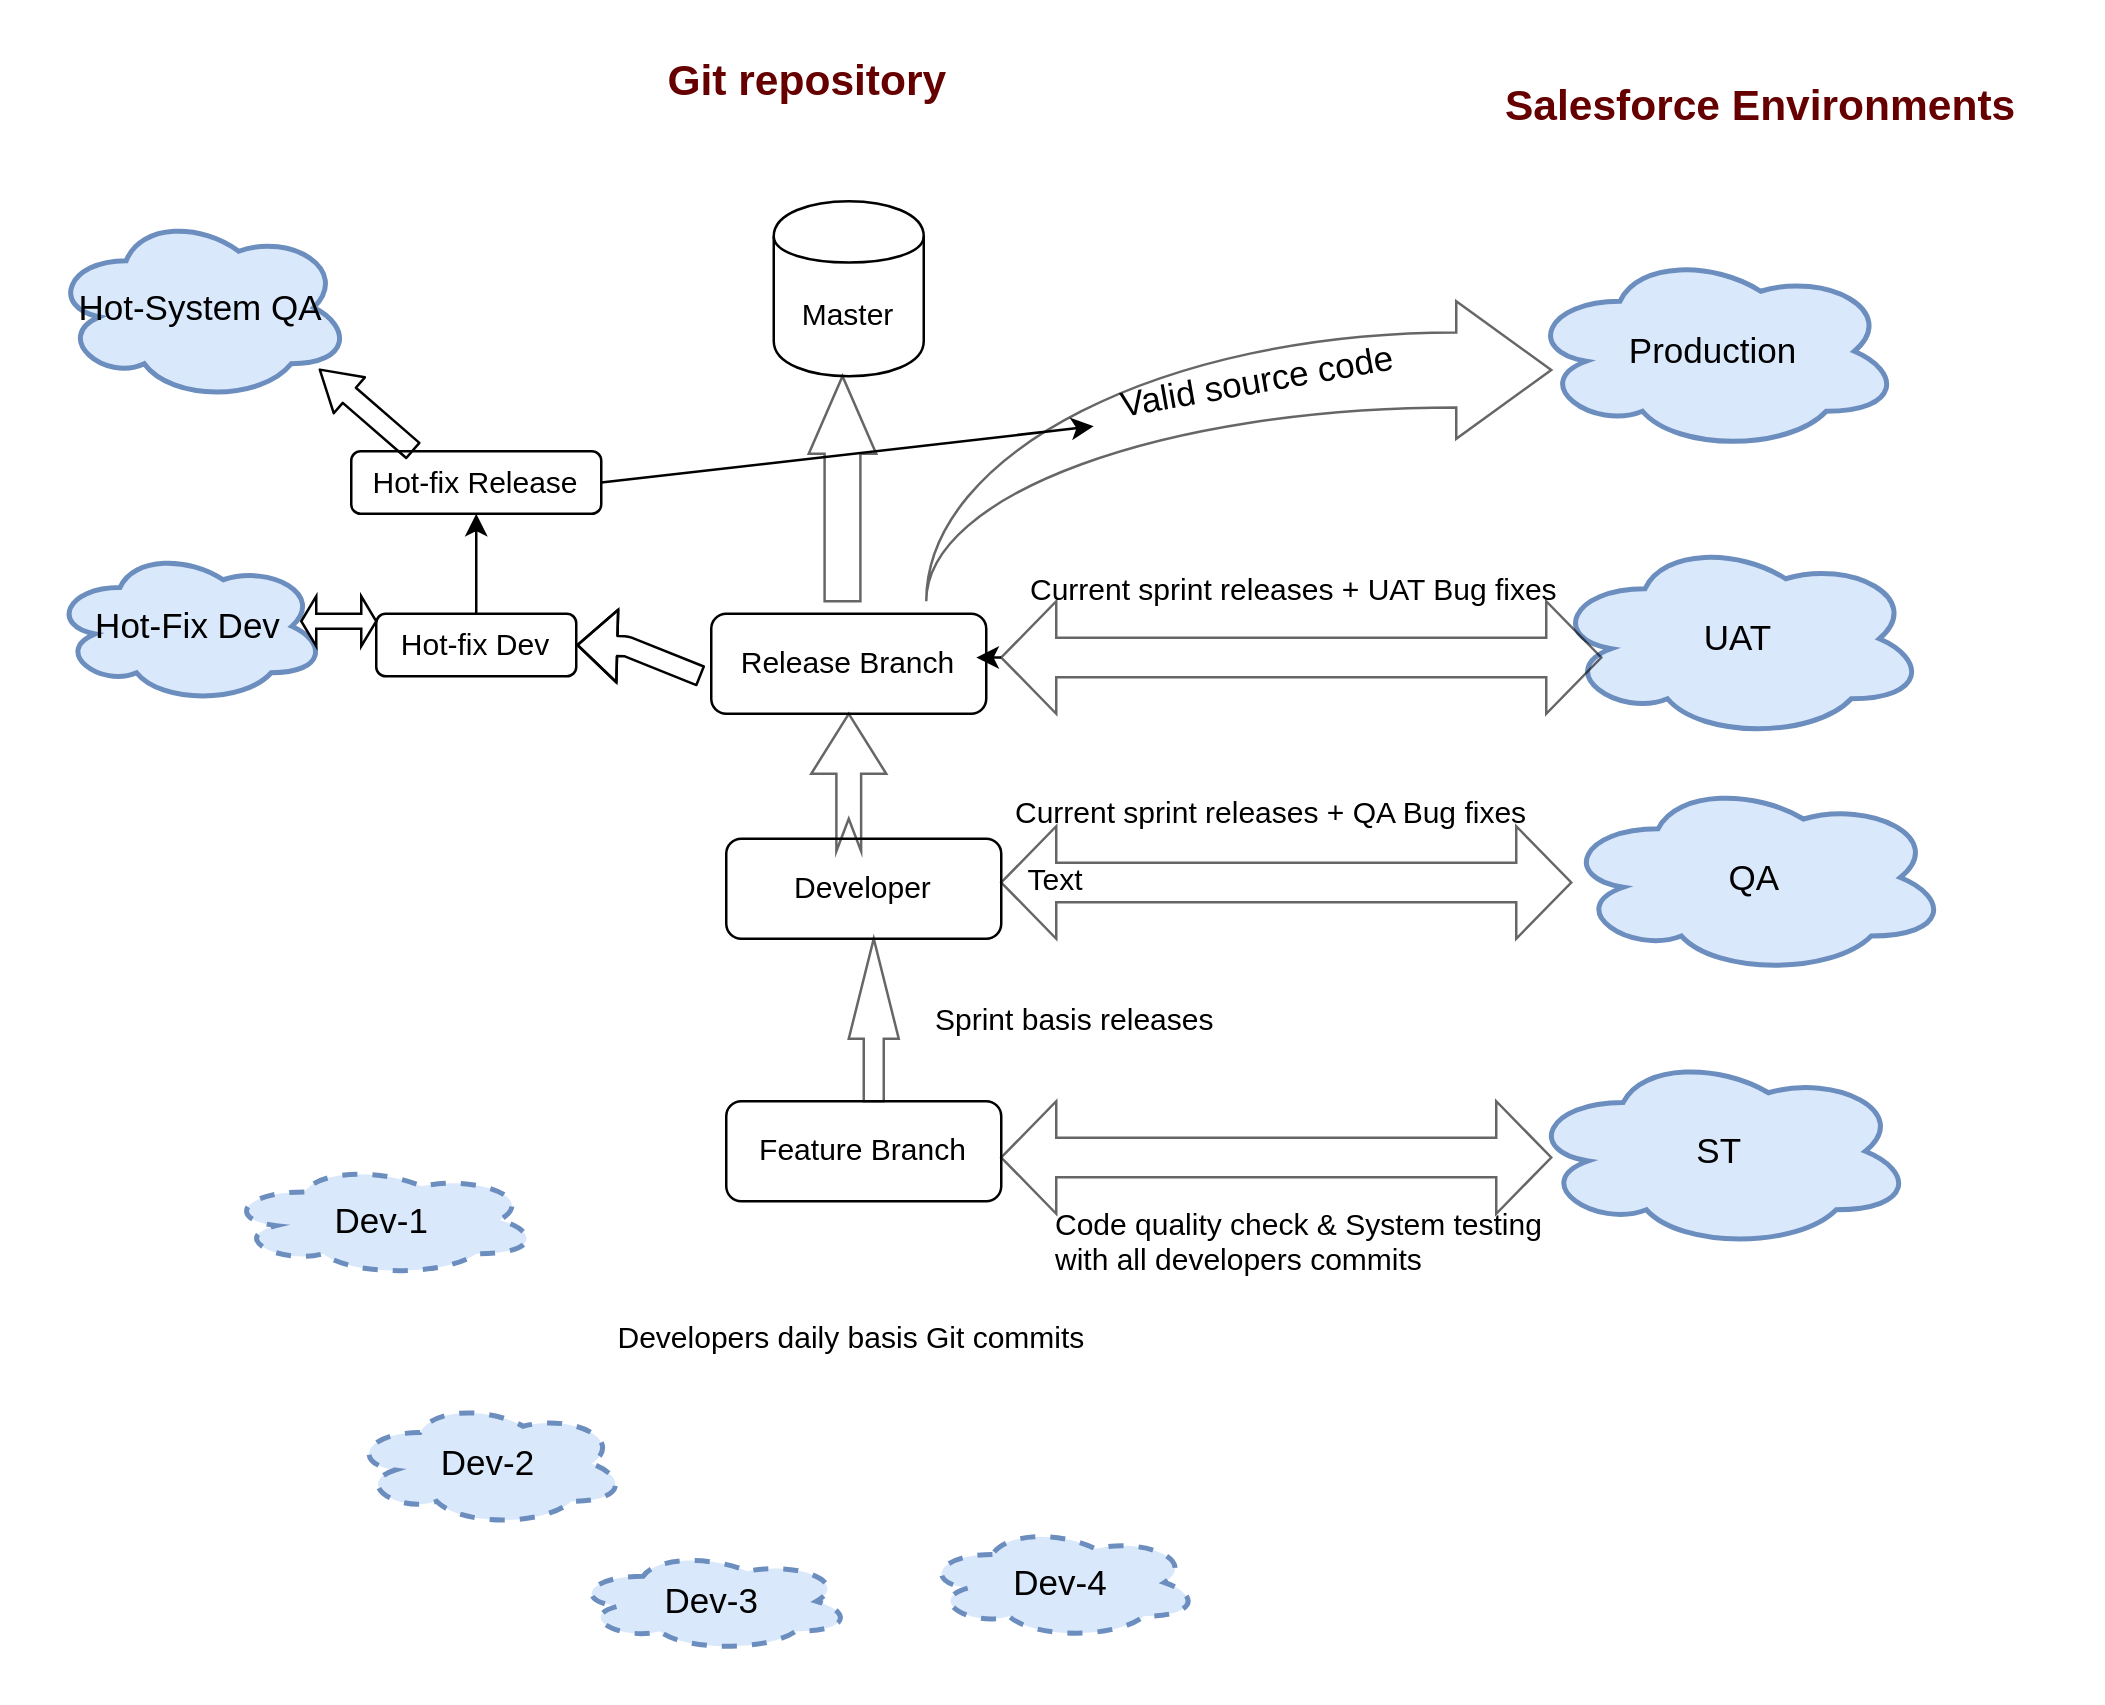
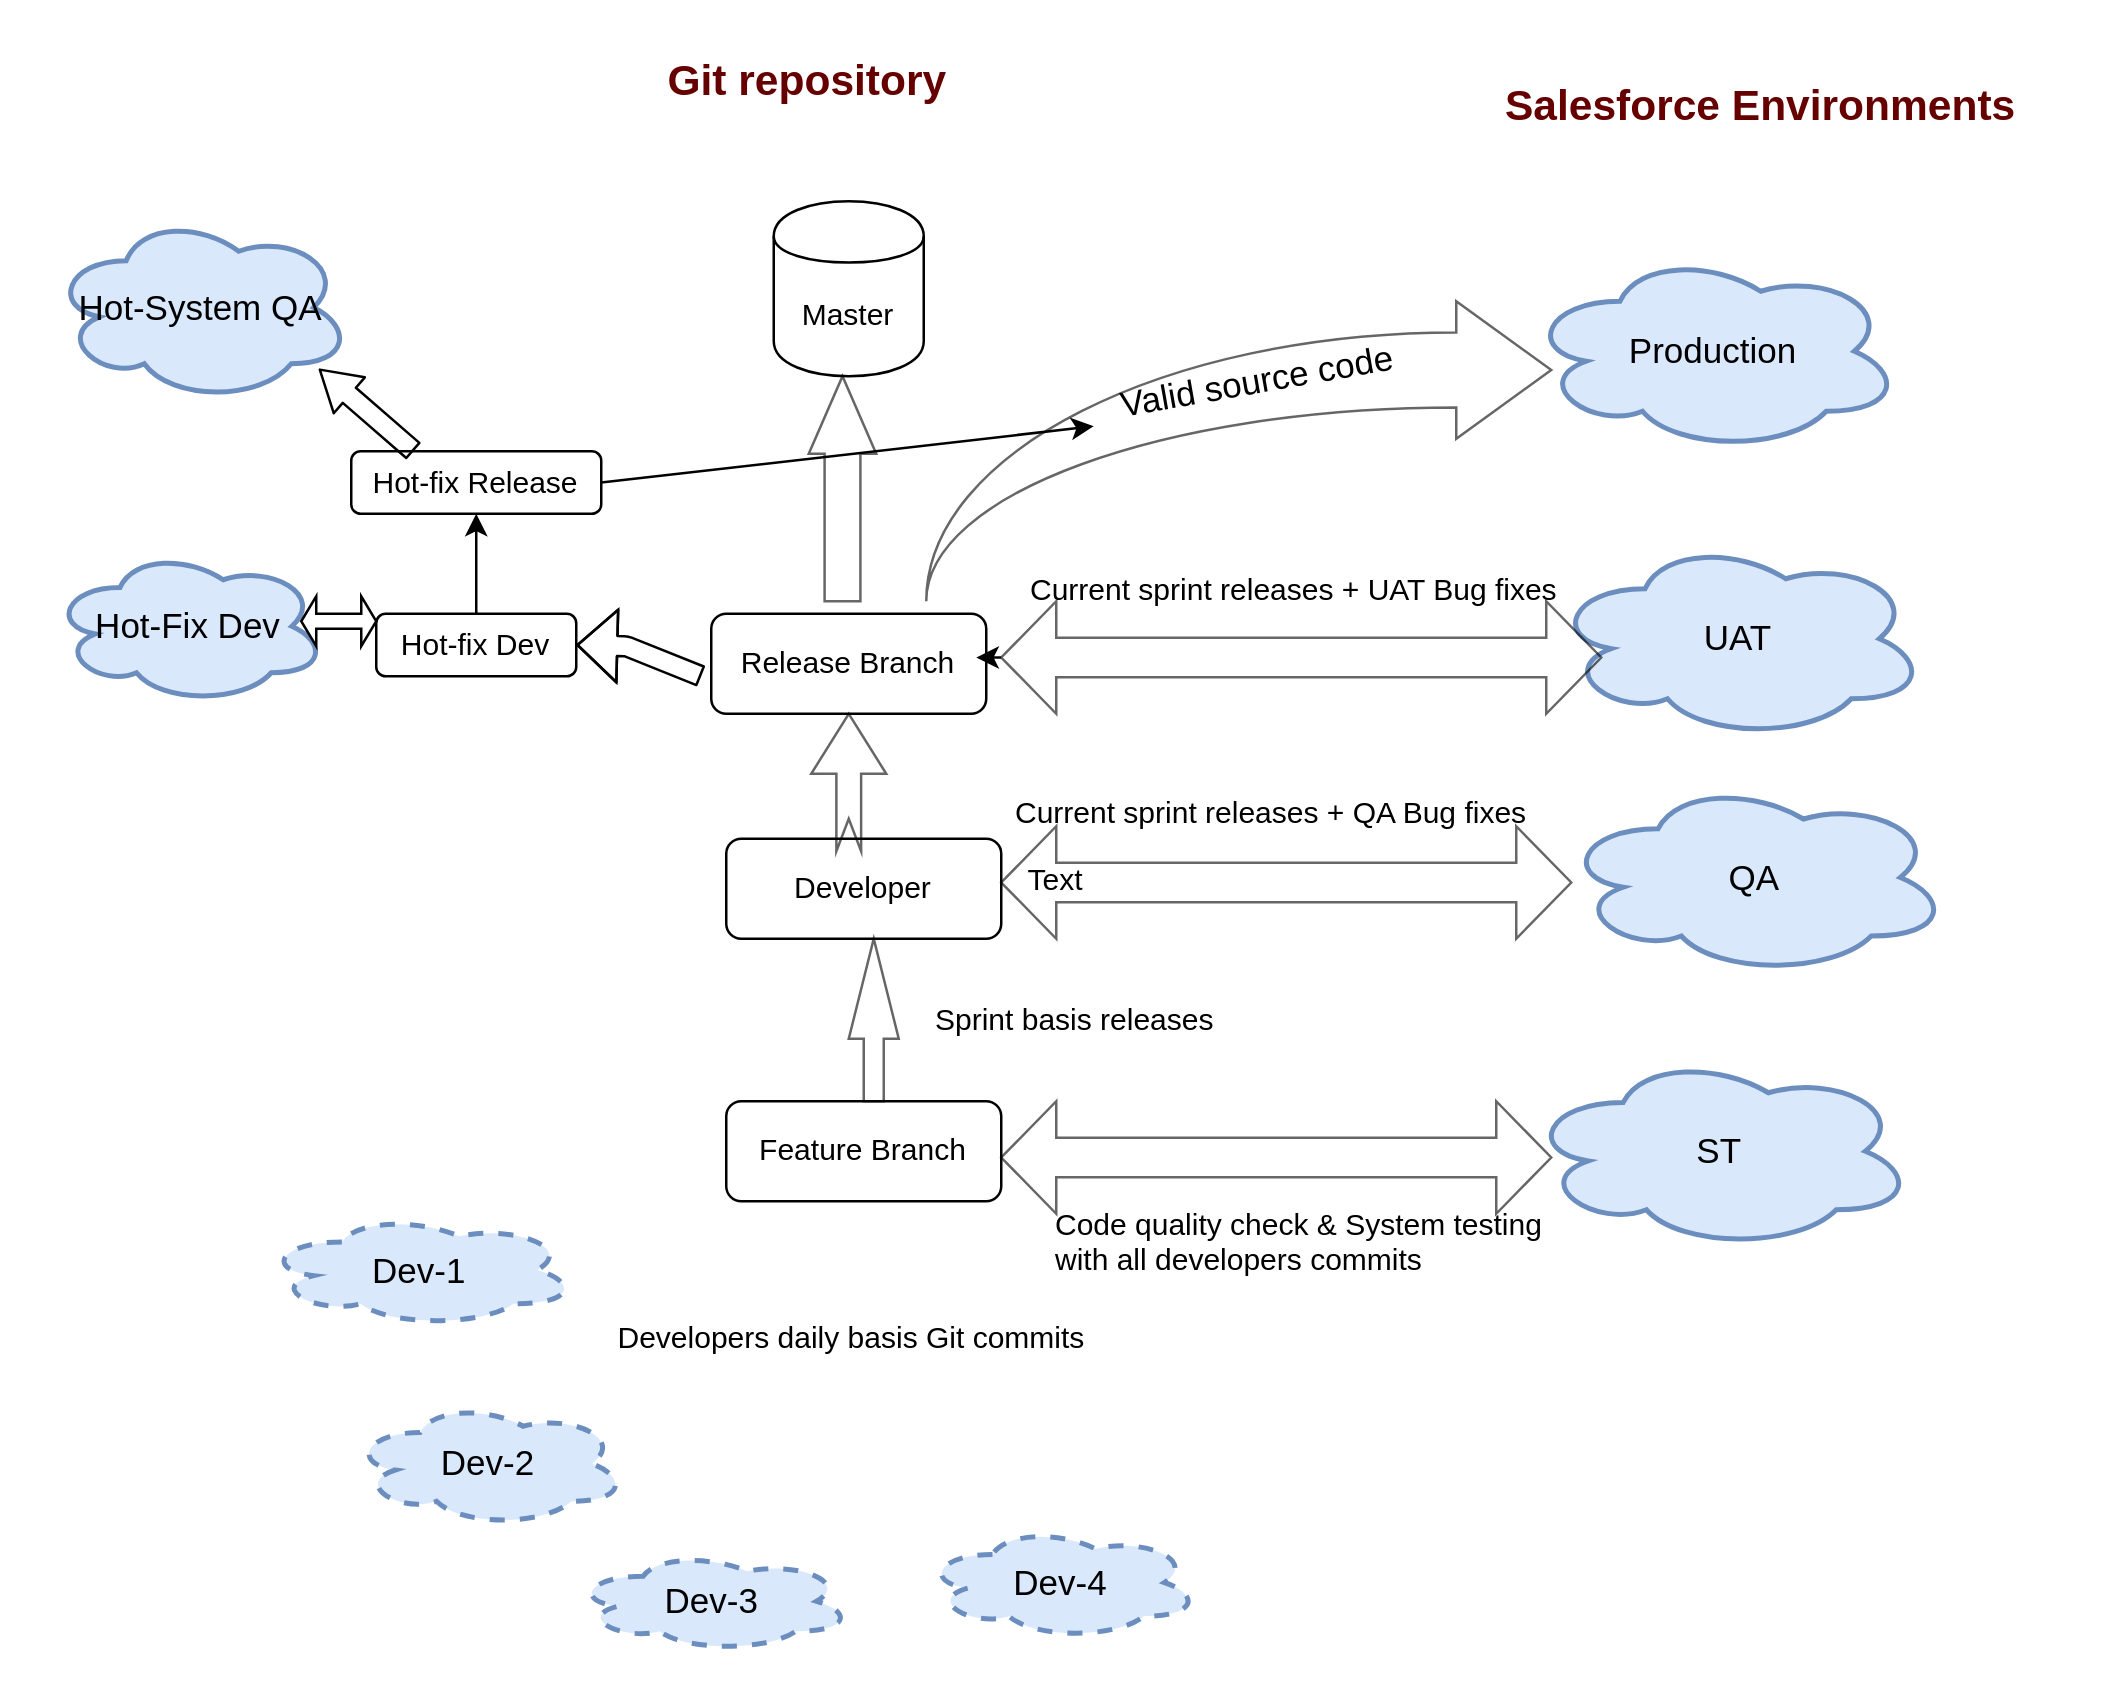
(383, 1220) -> (420, 1270)
